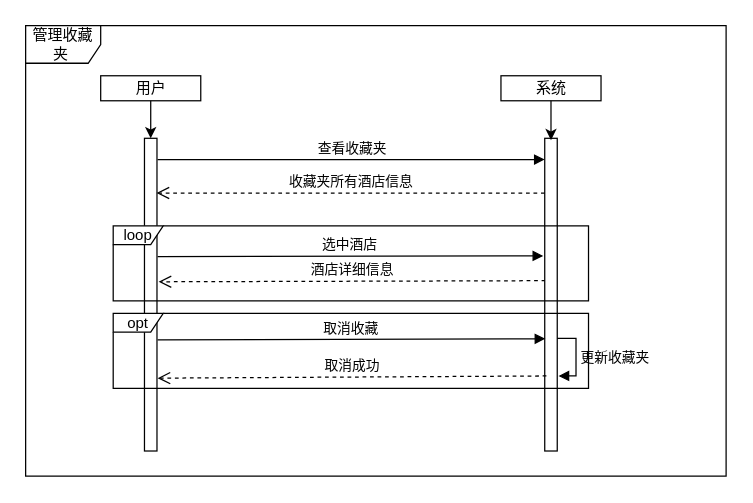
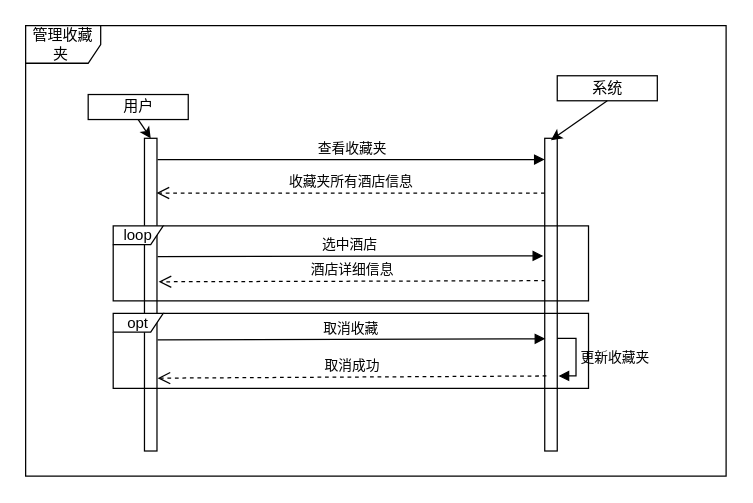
(151, 88) -> (138, 107)
(551, 88) -> (607, 88)
